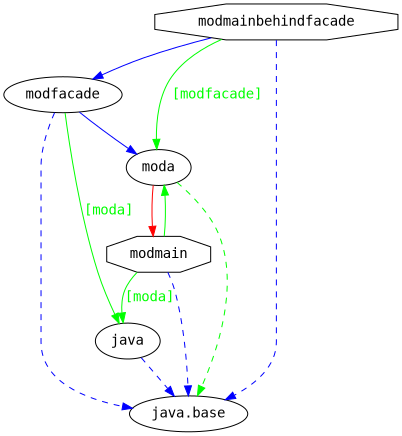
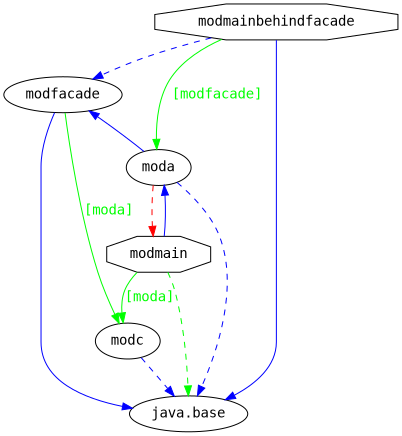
(156, 54) -> (156, 54)
(103, 131) -> (121, 134)
(152, 206) -> (152, 206)
(165, 216) -> (165, 216)
(276, 227) -> (276, 227)
(227, 278) -> (227, 278)
(41, 283) -> (41, 283)
(183, 328) -> (183, 328)
(128, 341) -> (128, 341)
